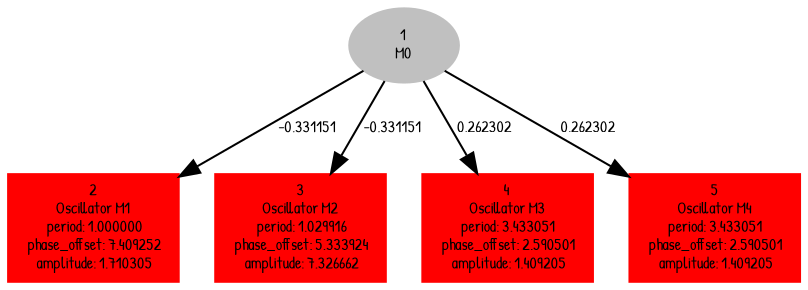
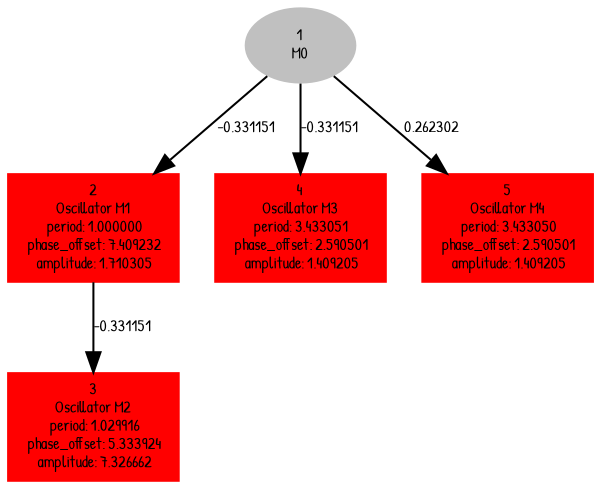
(363, 118) -> (93, 317)
(486, 128) -> (332, 128)
(715, 227) -> (508, 227)
(93, 245) -> (93, 245)
